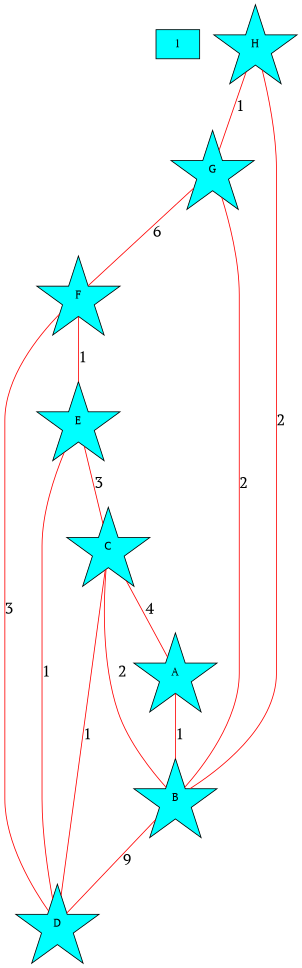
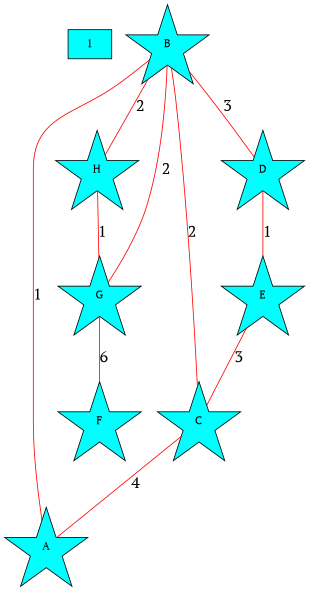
(78, 349) -> none
(5, 609) -> none
(83, 733) -> none
(127, 861) -> (228, 107)
